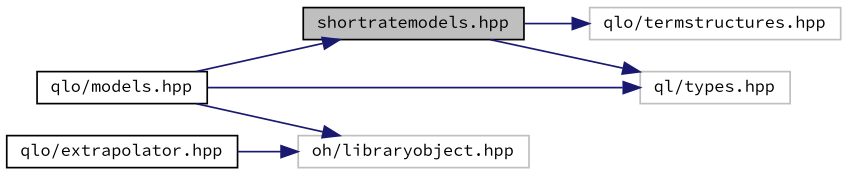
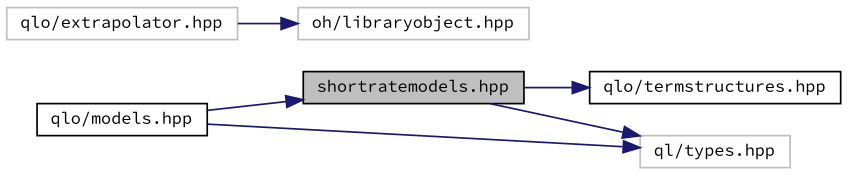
(715, 24) -> (715, 88)
(260, 118) -> none
(122, 152) -> (122, 24)
